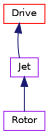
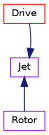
(18, 46) -> (31, 36)
